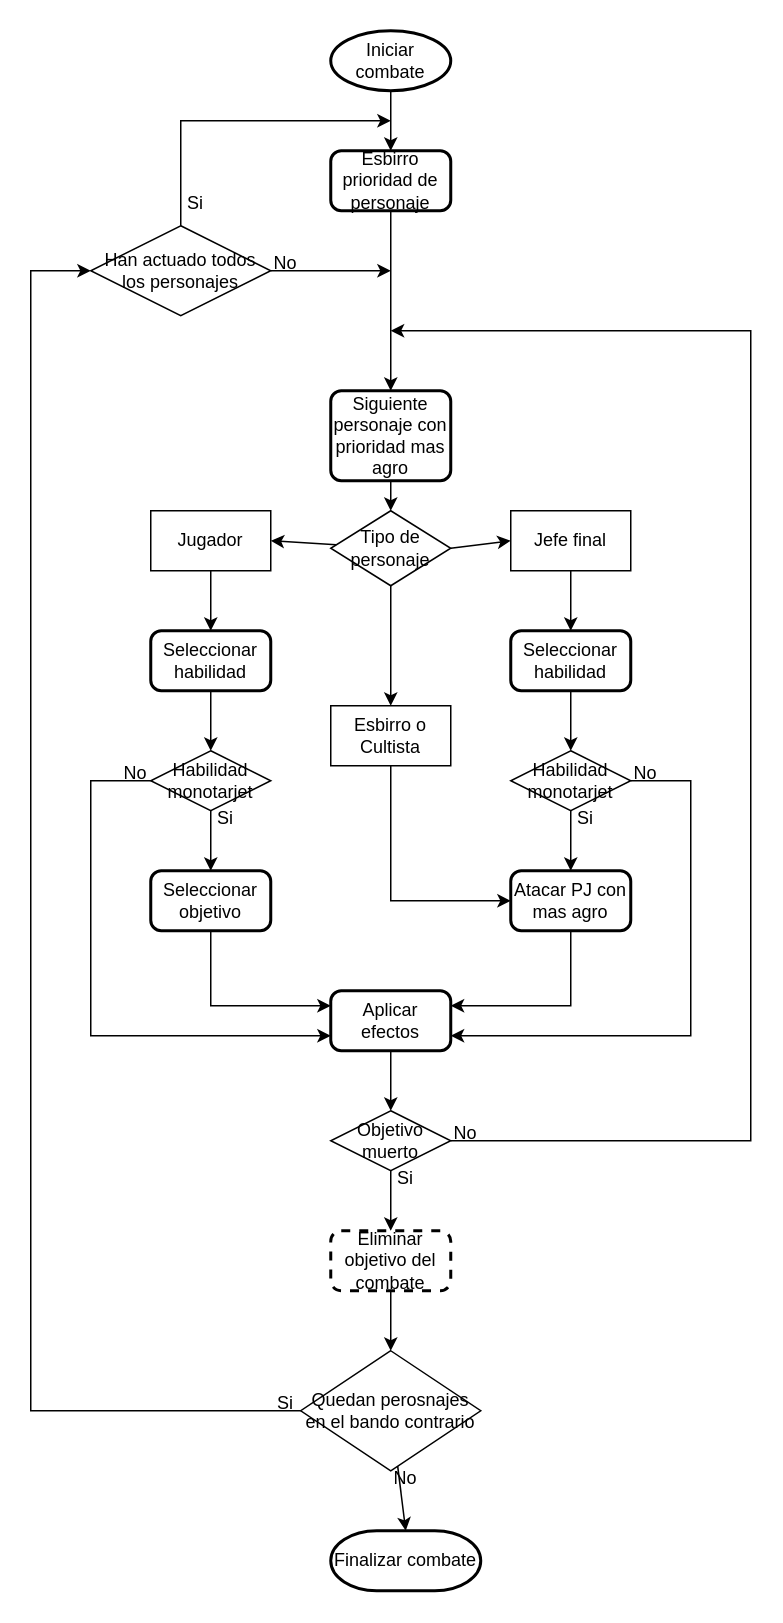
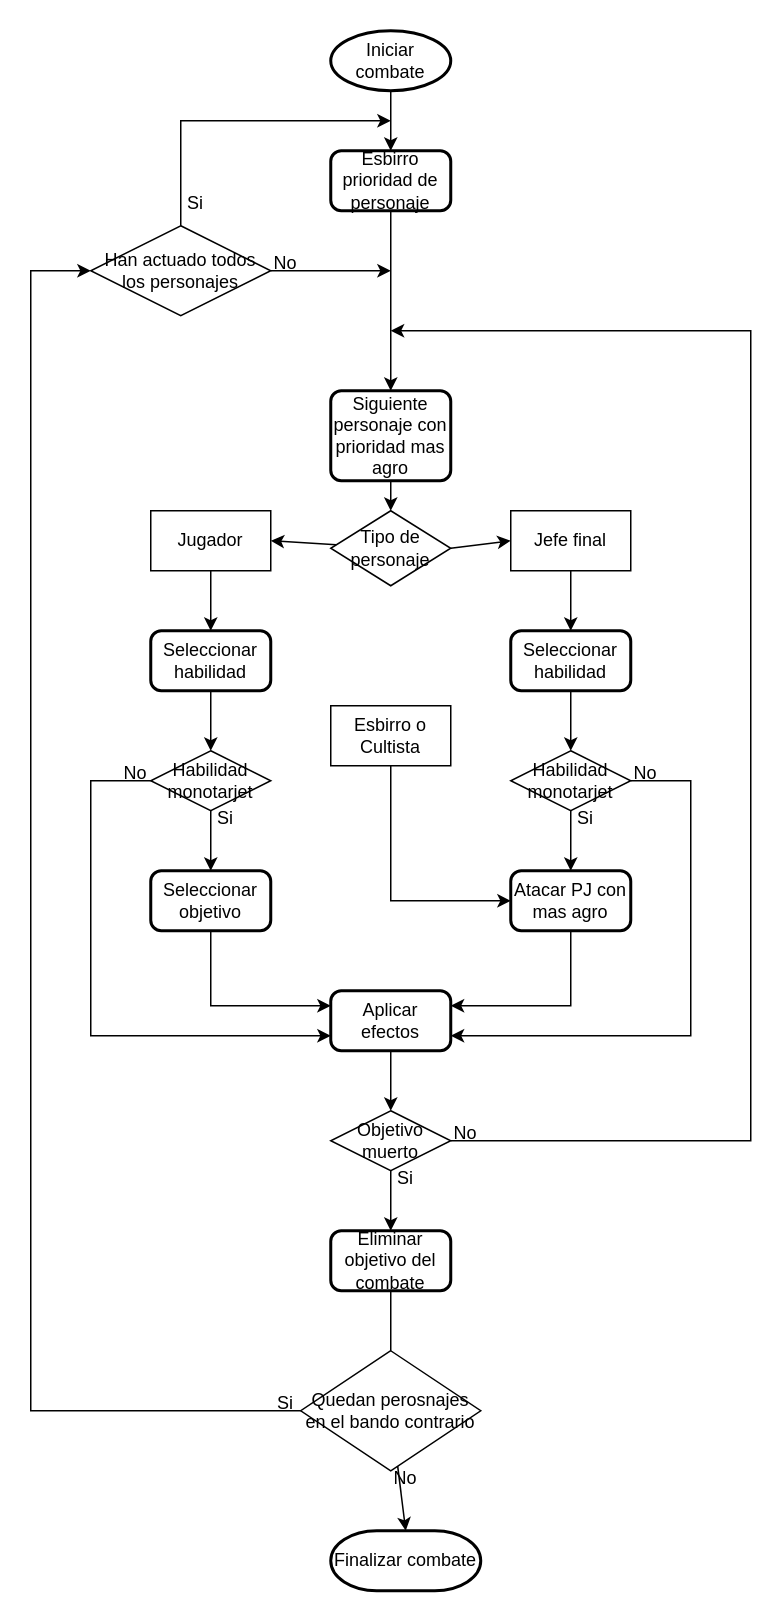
(391, 641) -> none
(391, 1261) -> (391, 1261)
(391, 1339) -> (391, 1343)
